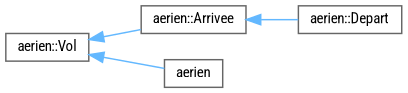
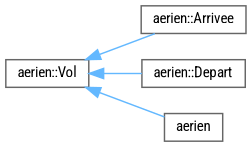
(280, 20) -> (123, 74)
